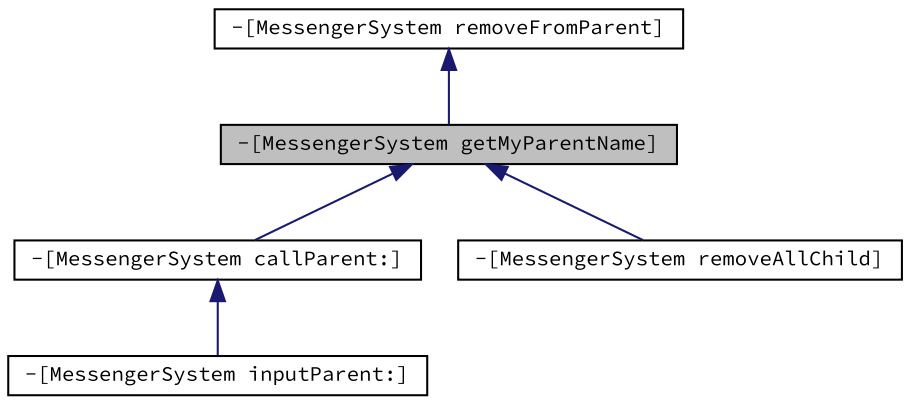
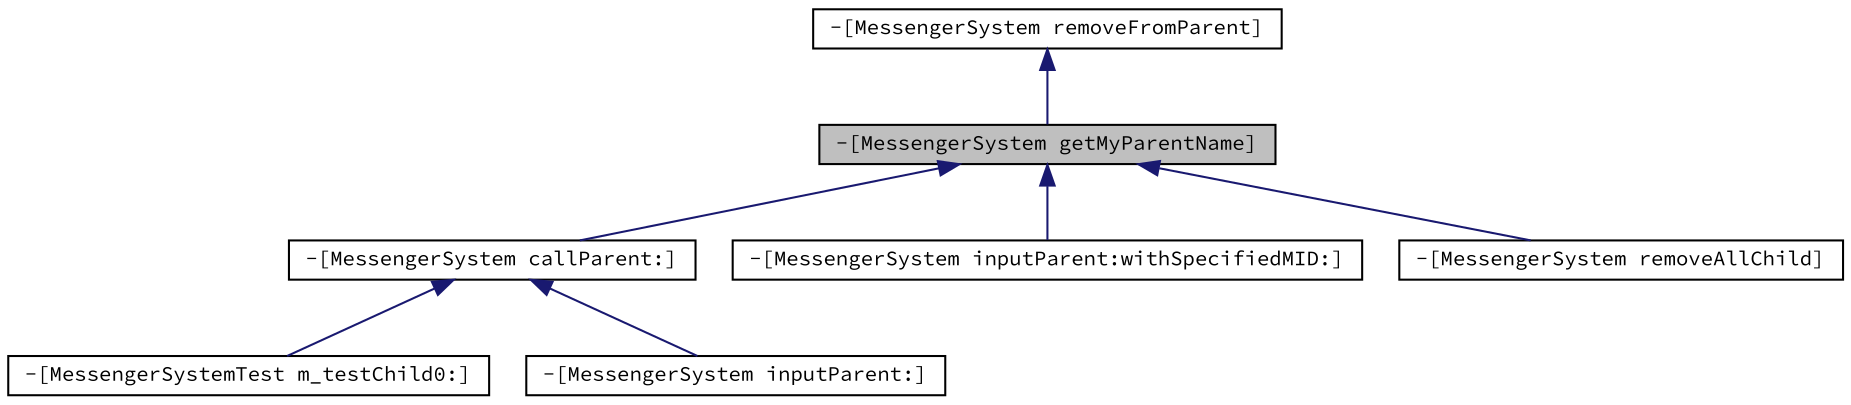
none -> (1047, 260)
none -> (249, 376)
